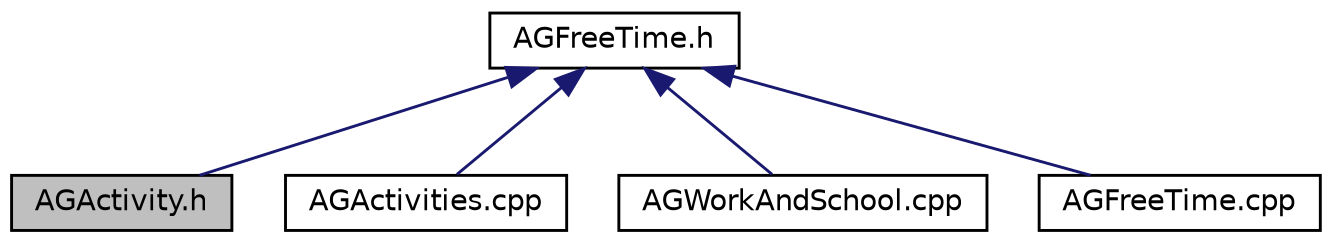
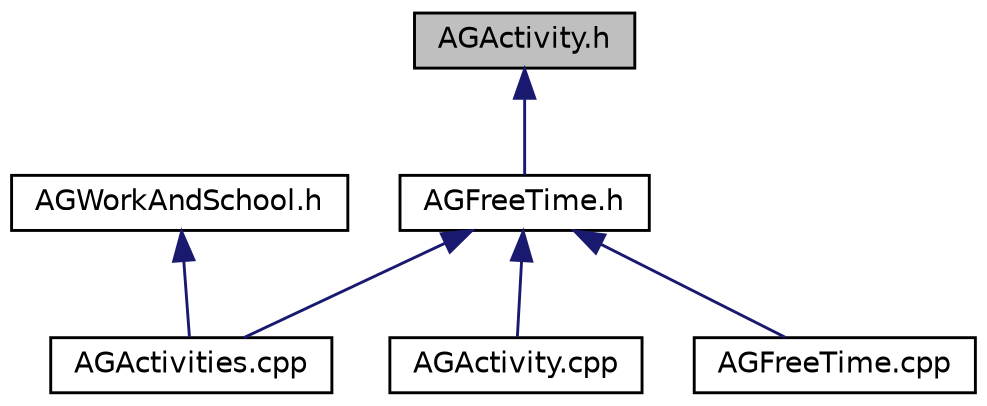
(354, 126) -> (525, 137)
none -> (180, 203)
(803, 203) -> (516, 365)
